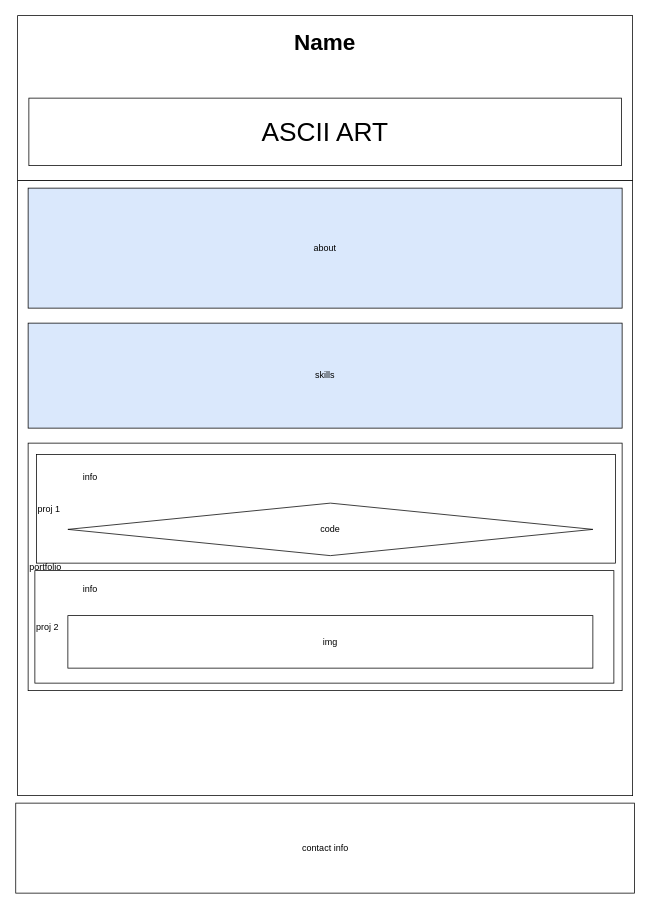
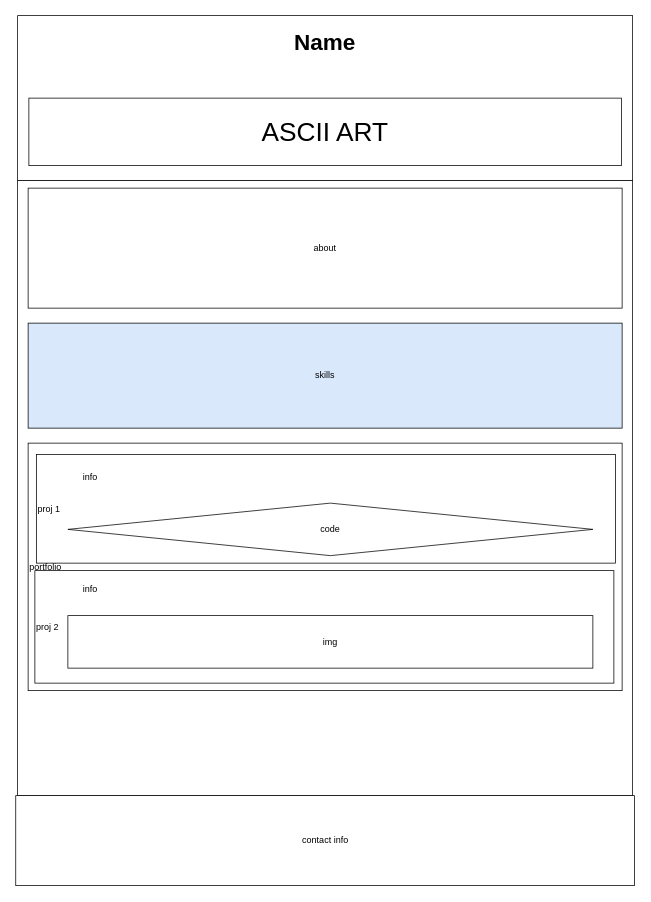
(325, 248) -> (325, 248)
(325, 848) -> (325, 840)
